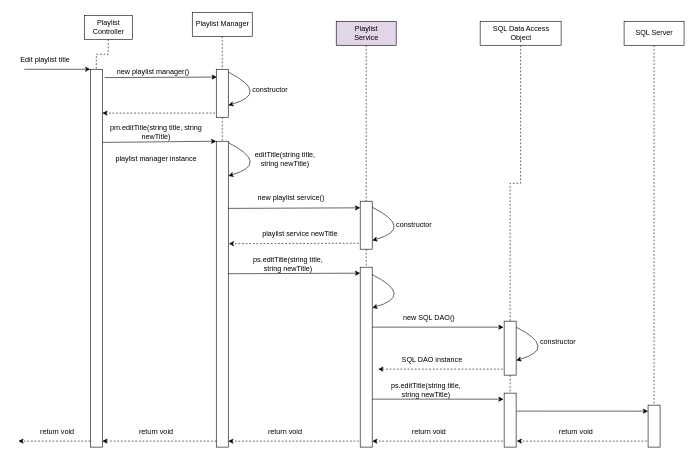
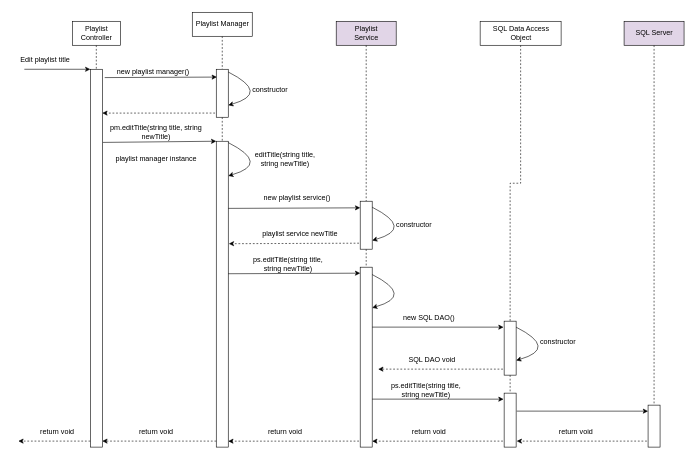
(108, 27) -> (96, 33)
(654, 33) -> (654, 33)
(291, 198) -> (297, 198)
(432, 360) -> (432, 360)
